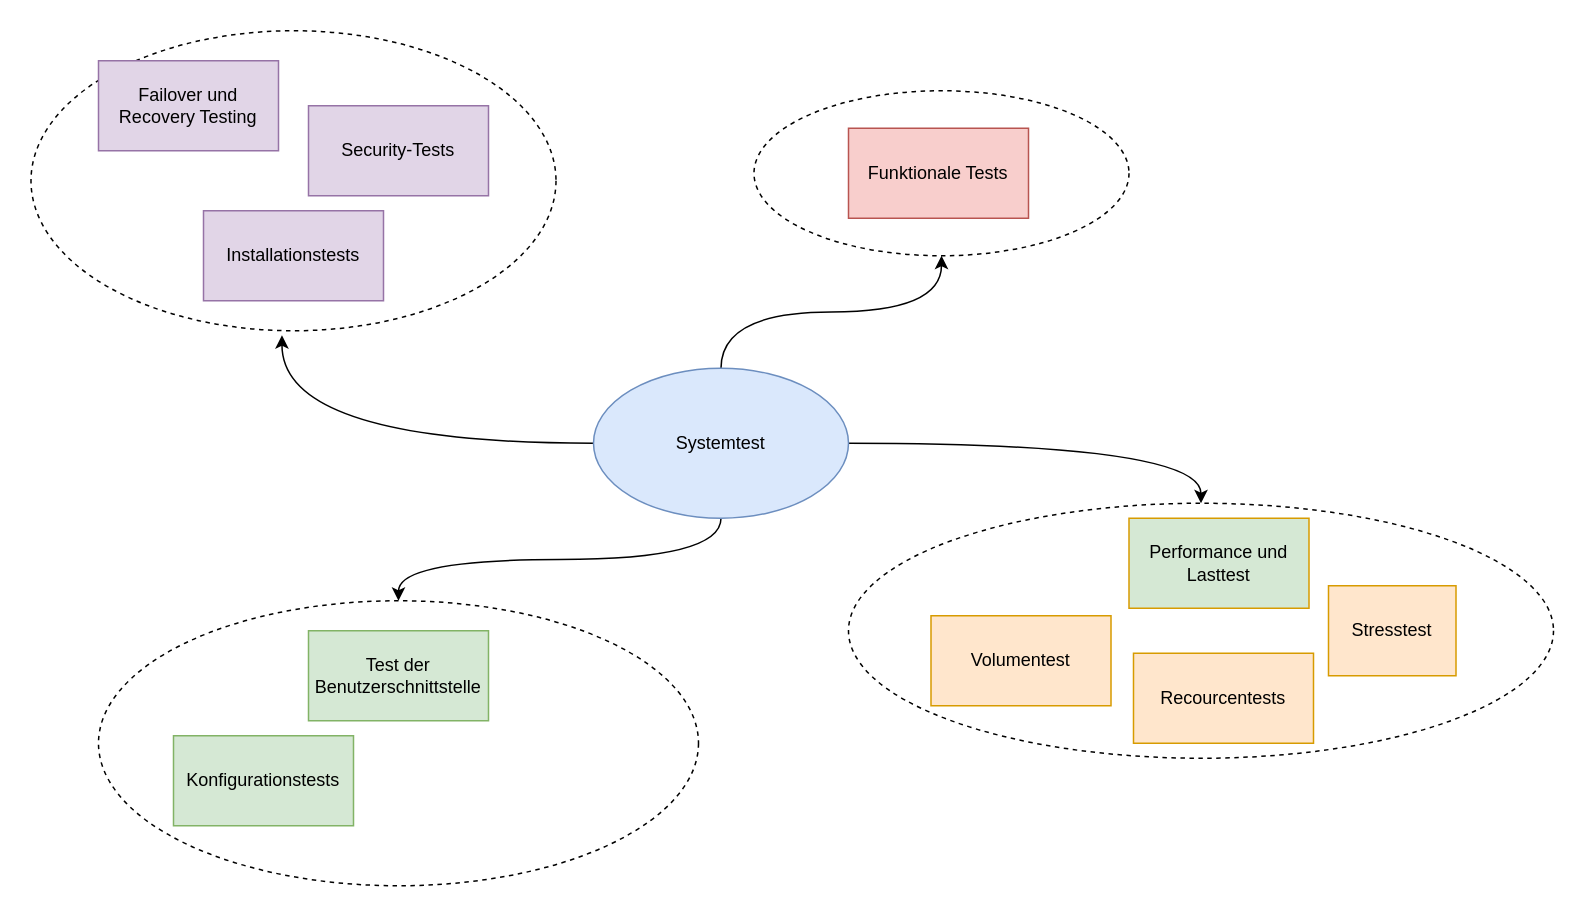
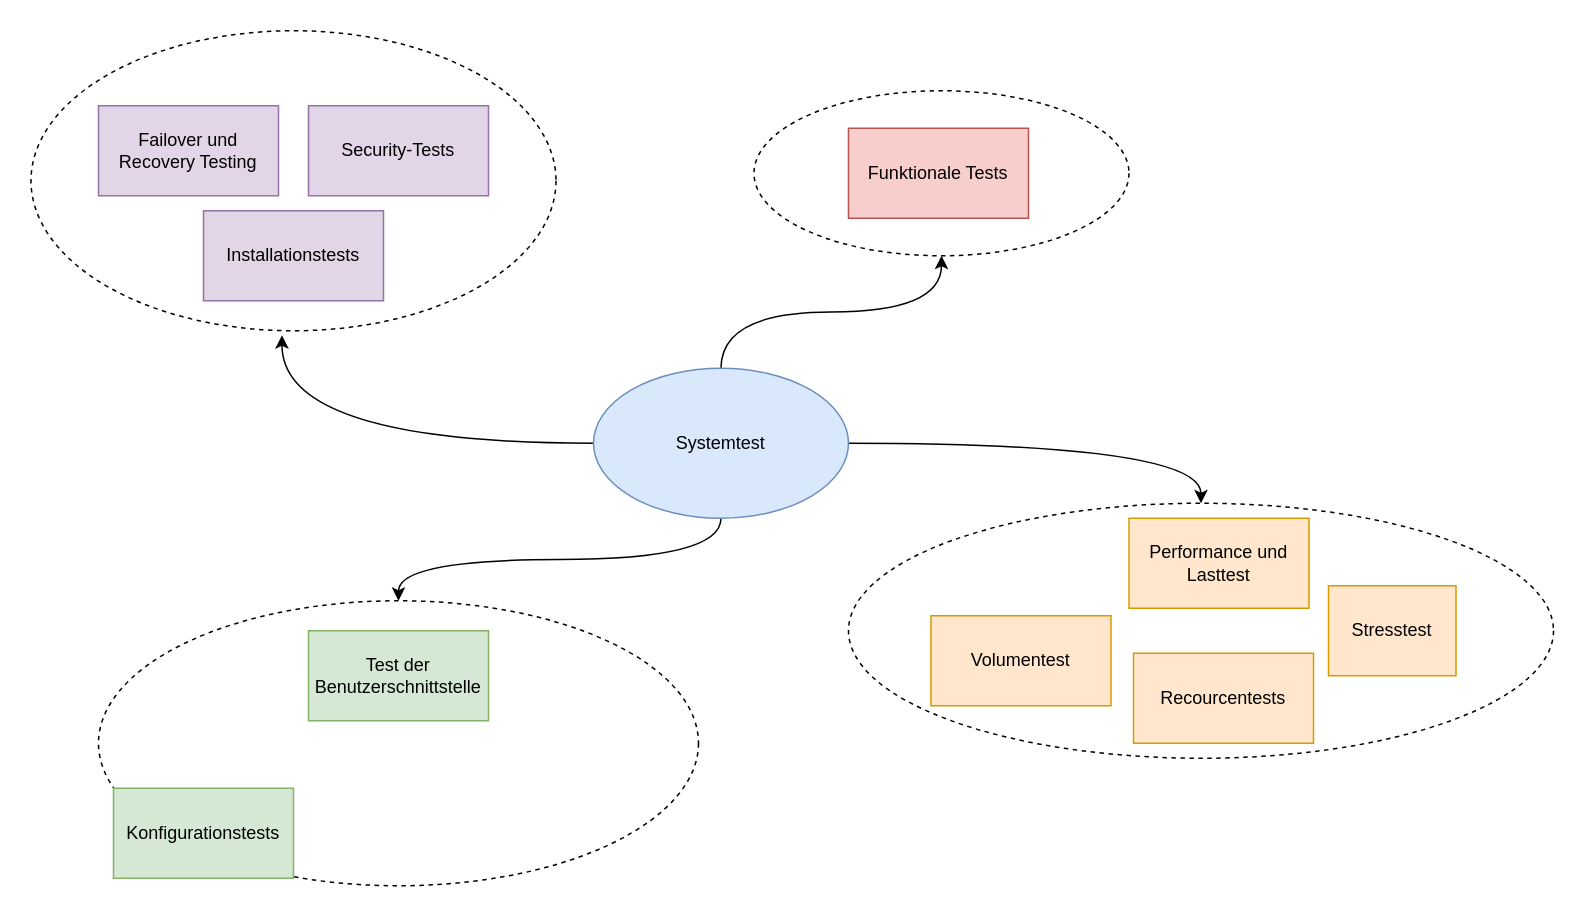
(188, 106) -> (188, 151)
(1219, 563) -> (1219, 563)
(263, 781) -> (203, 833)
